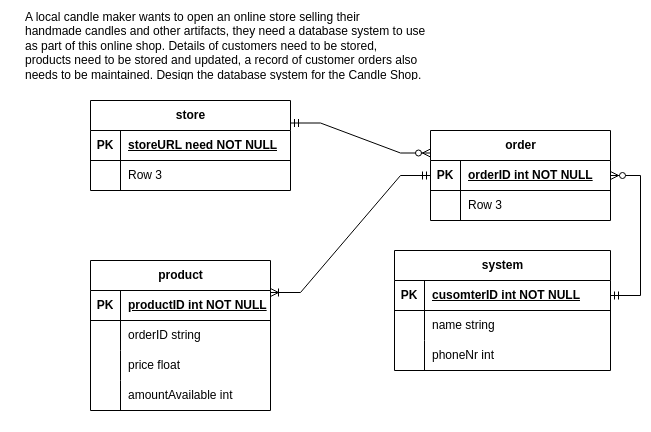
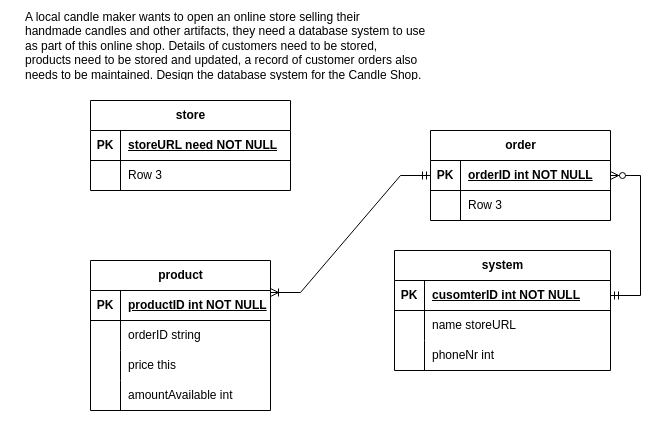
(360, 138) -> none
(466, 326) -> (475, 326)
(161, 366) -> (157, 366)
